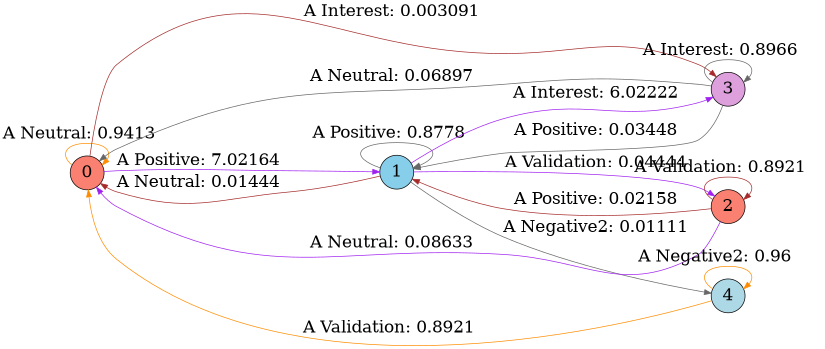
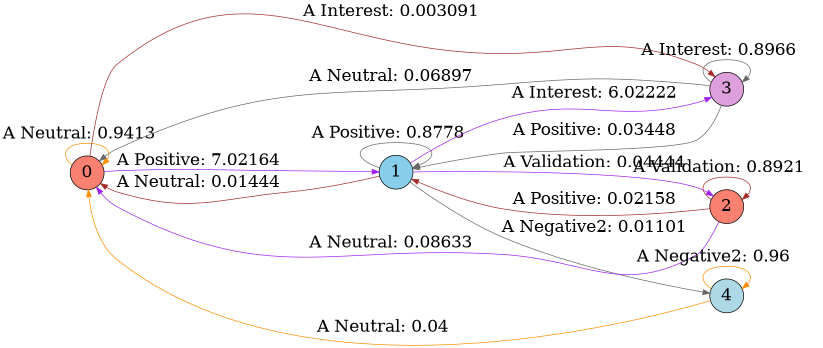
(601, 228) -> (599, 228)
(397, 328) -> (396, 327)
